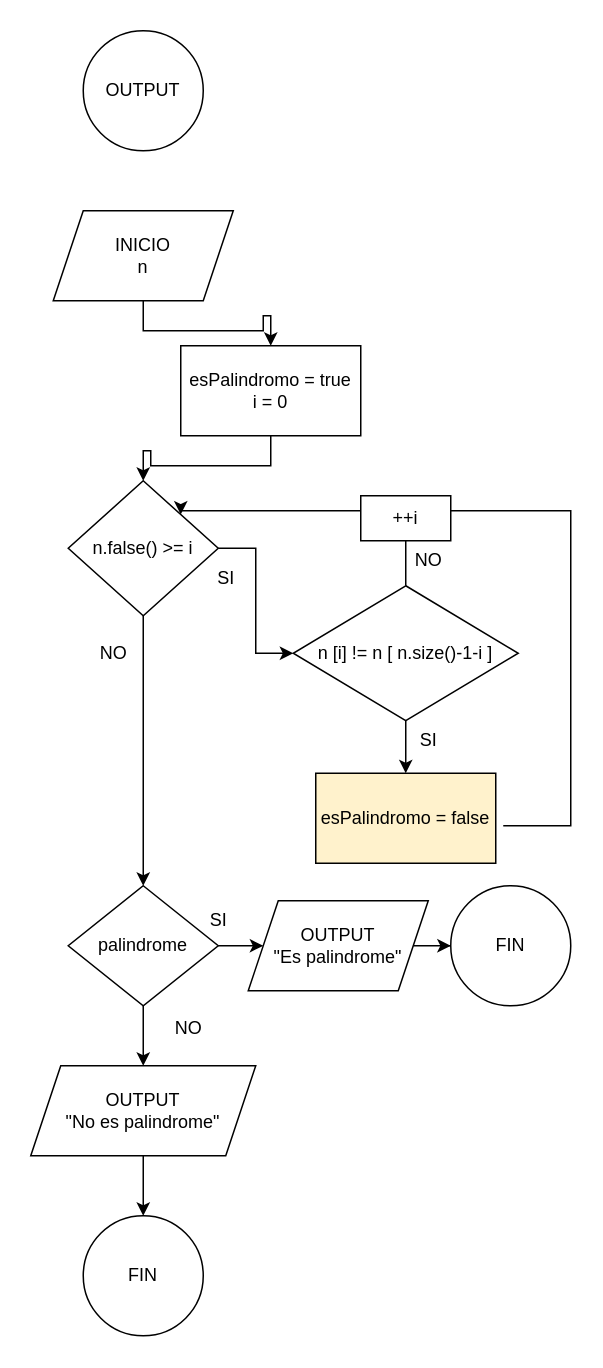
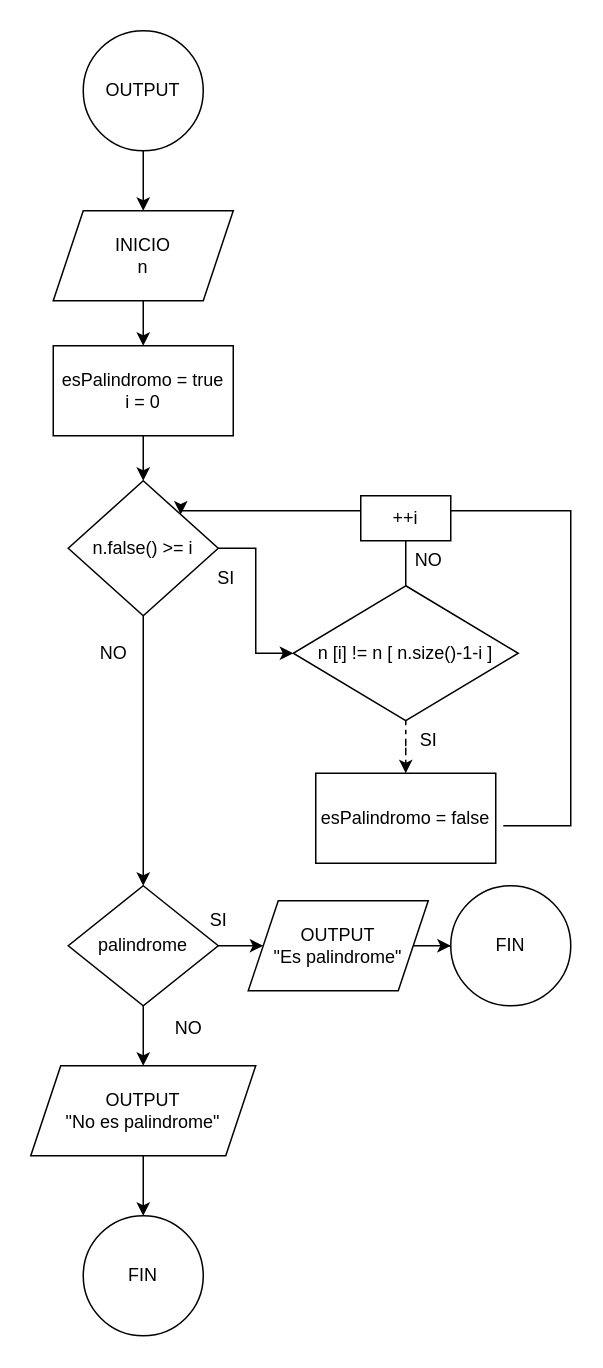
none -> (143, 176)
(271, 391) -> (143, 391)
(406, 749) -> (406, 749)
(406, 818) -> (406, 818)
